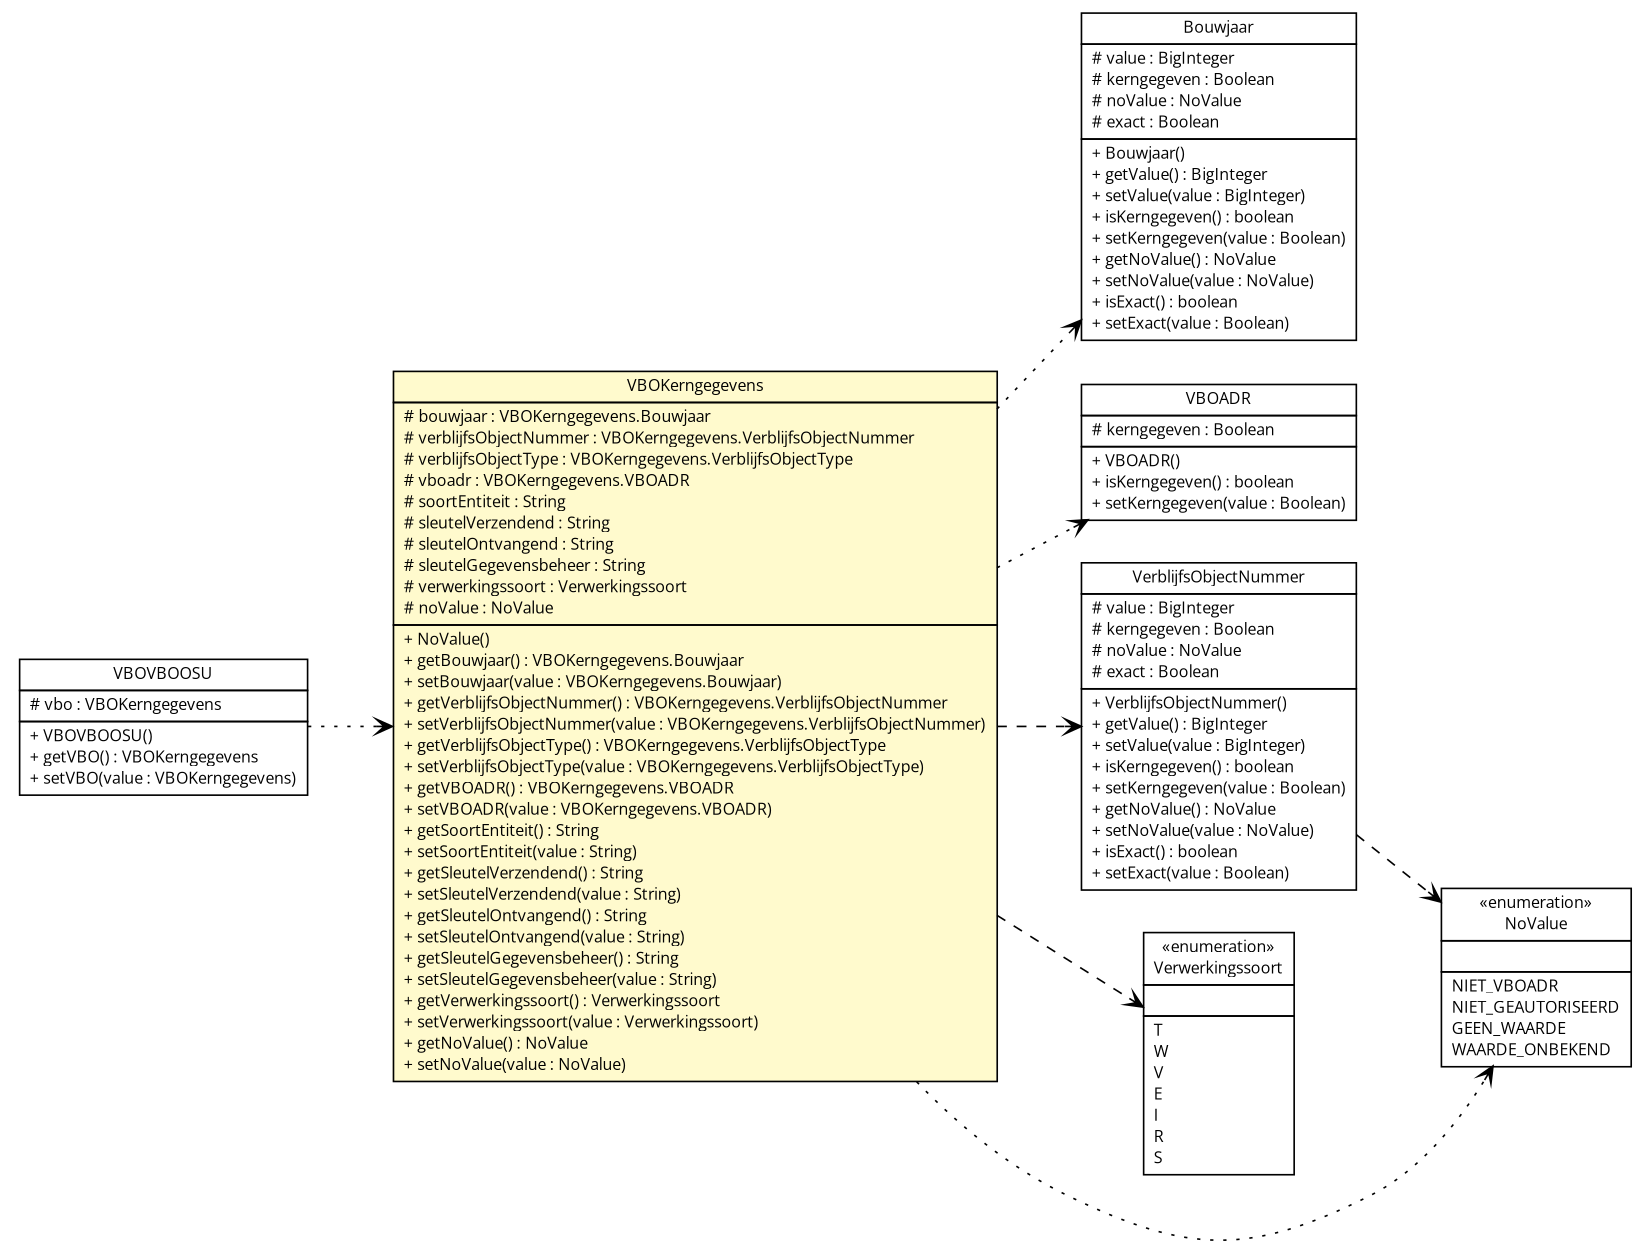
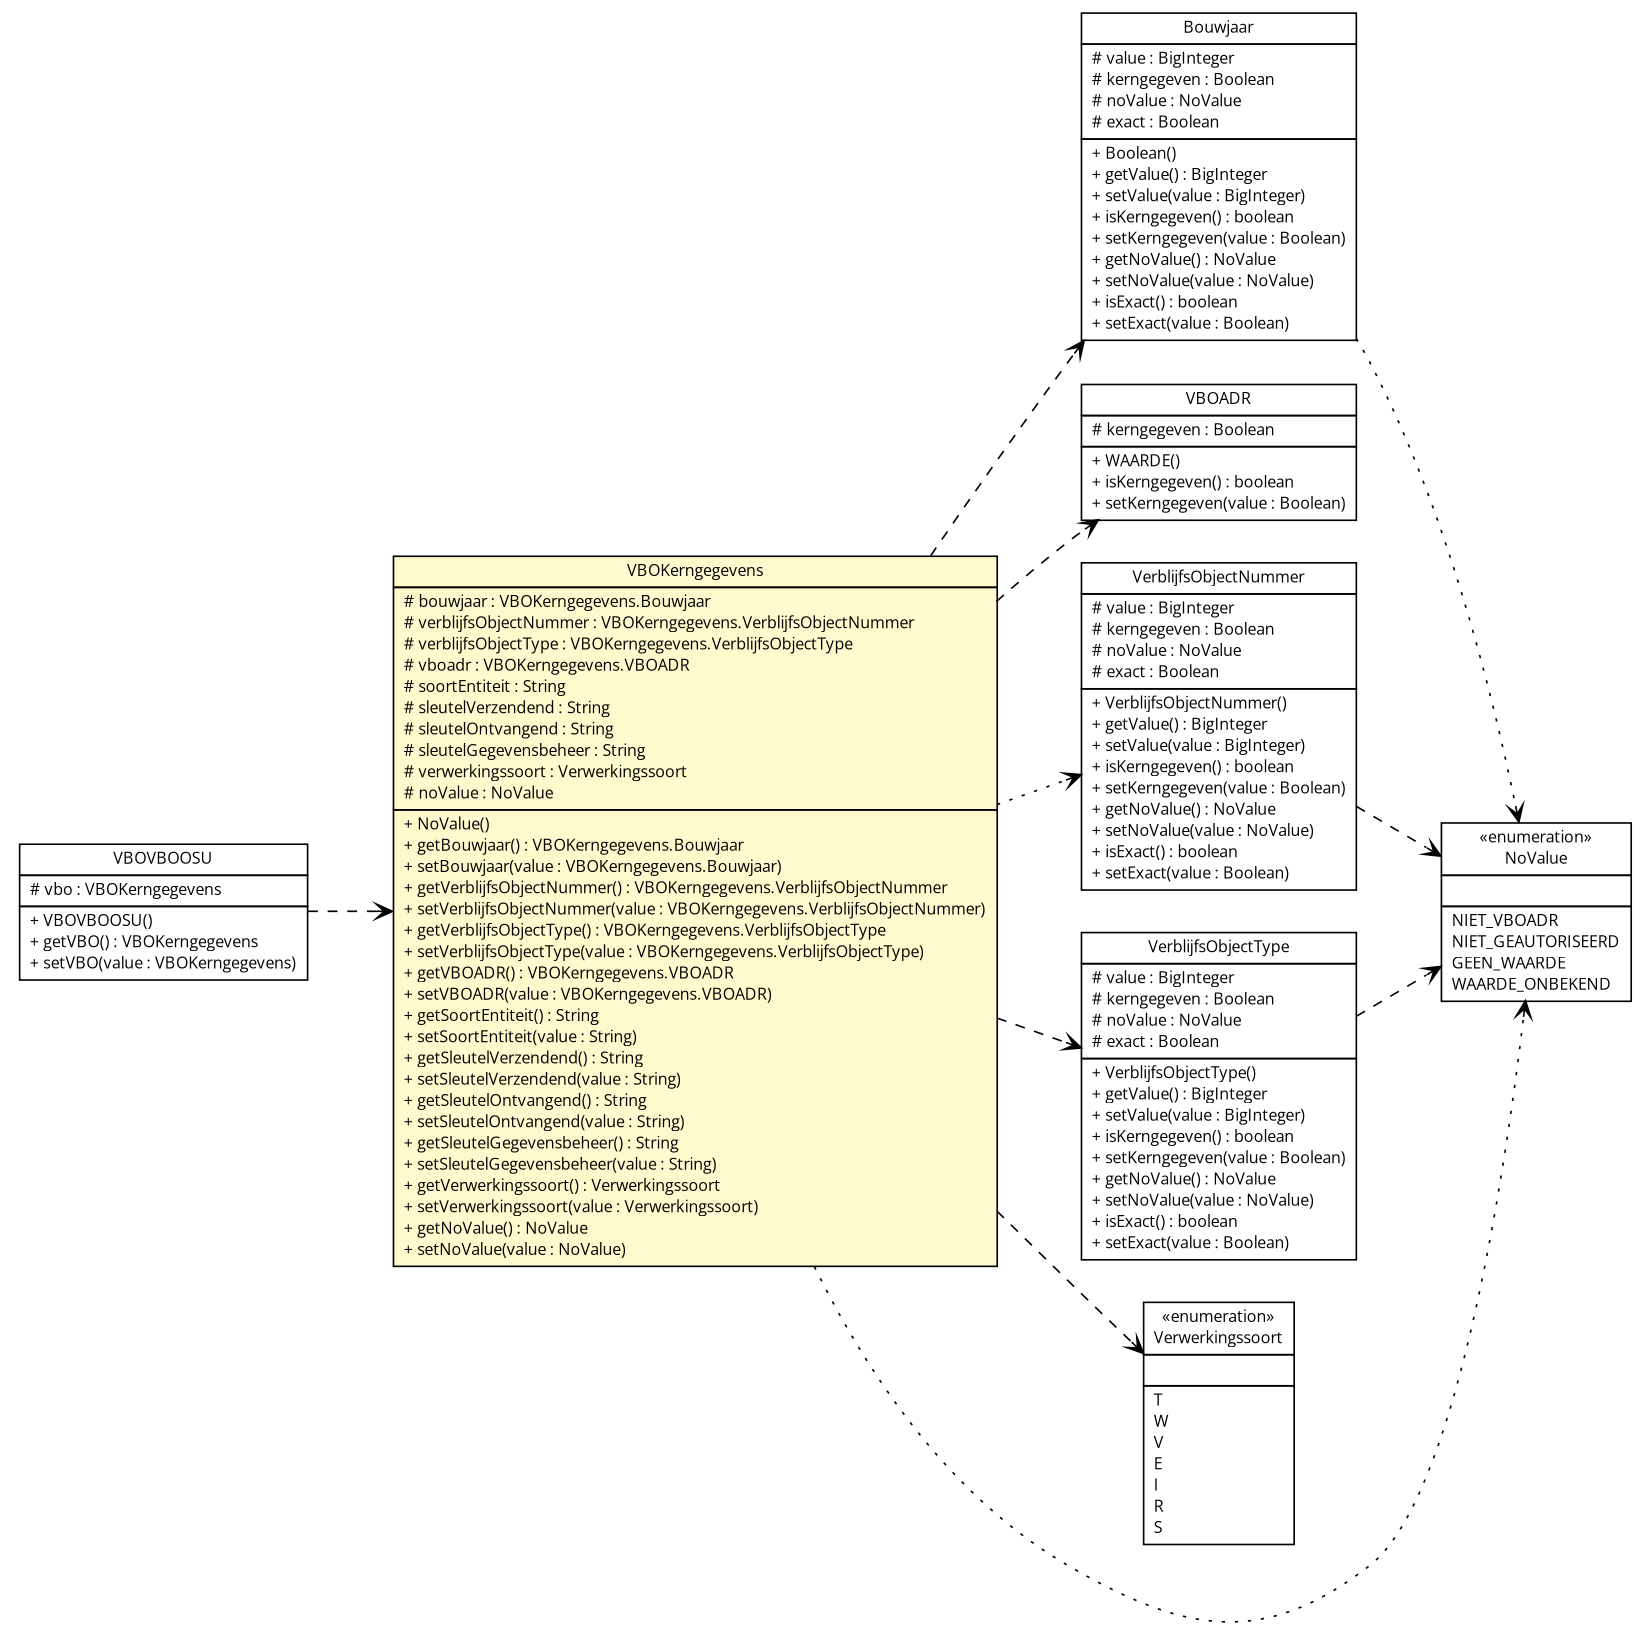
(1139, 154) -> (1135, 154)
(1034, 370) -> (1002, 454)
(1136, 461) -> (1136, 461)
(1035, 548) -> (1040, 564)
none -> (1453, 566)
(342, 726) -> (342, 911)
(1031, 726) -> (1031, 792)
none -> (1219, 1096)
